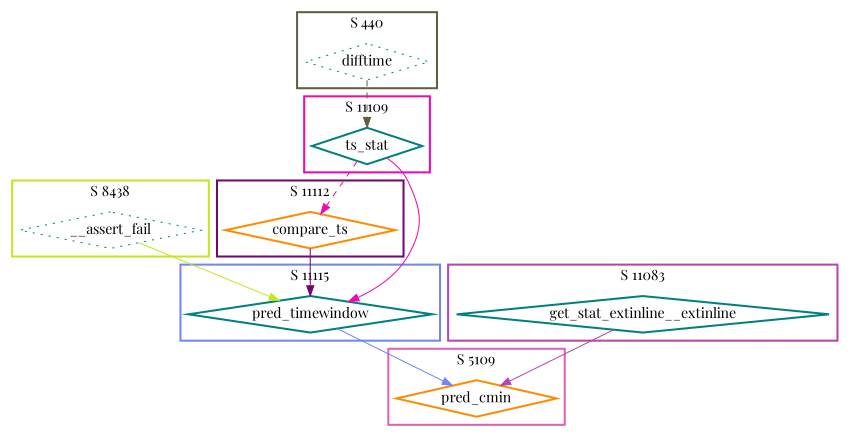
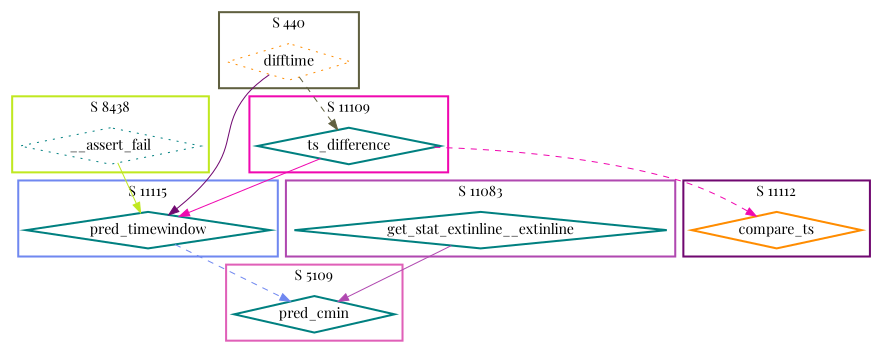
(367, 62) -> (289, 62)
(367, 146) -> (349, 146)
(310, 271) -> (227, 143)
(396, 357) -> (233, 273)
(477, 398) -> (314, 314)
